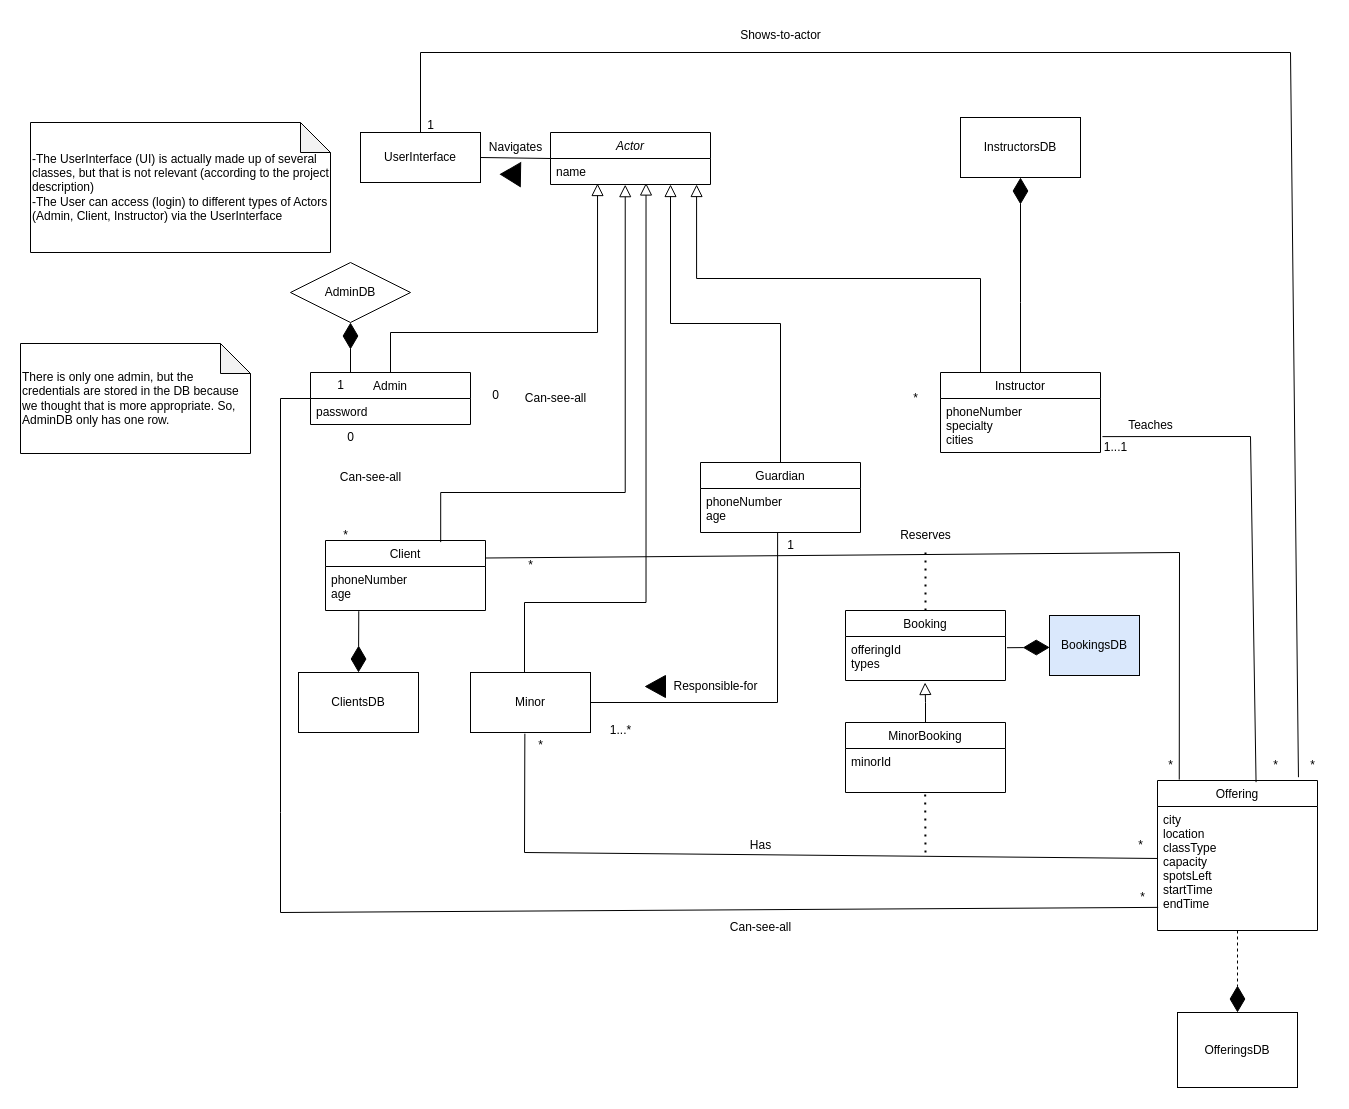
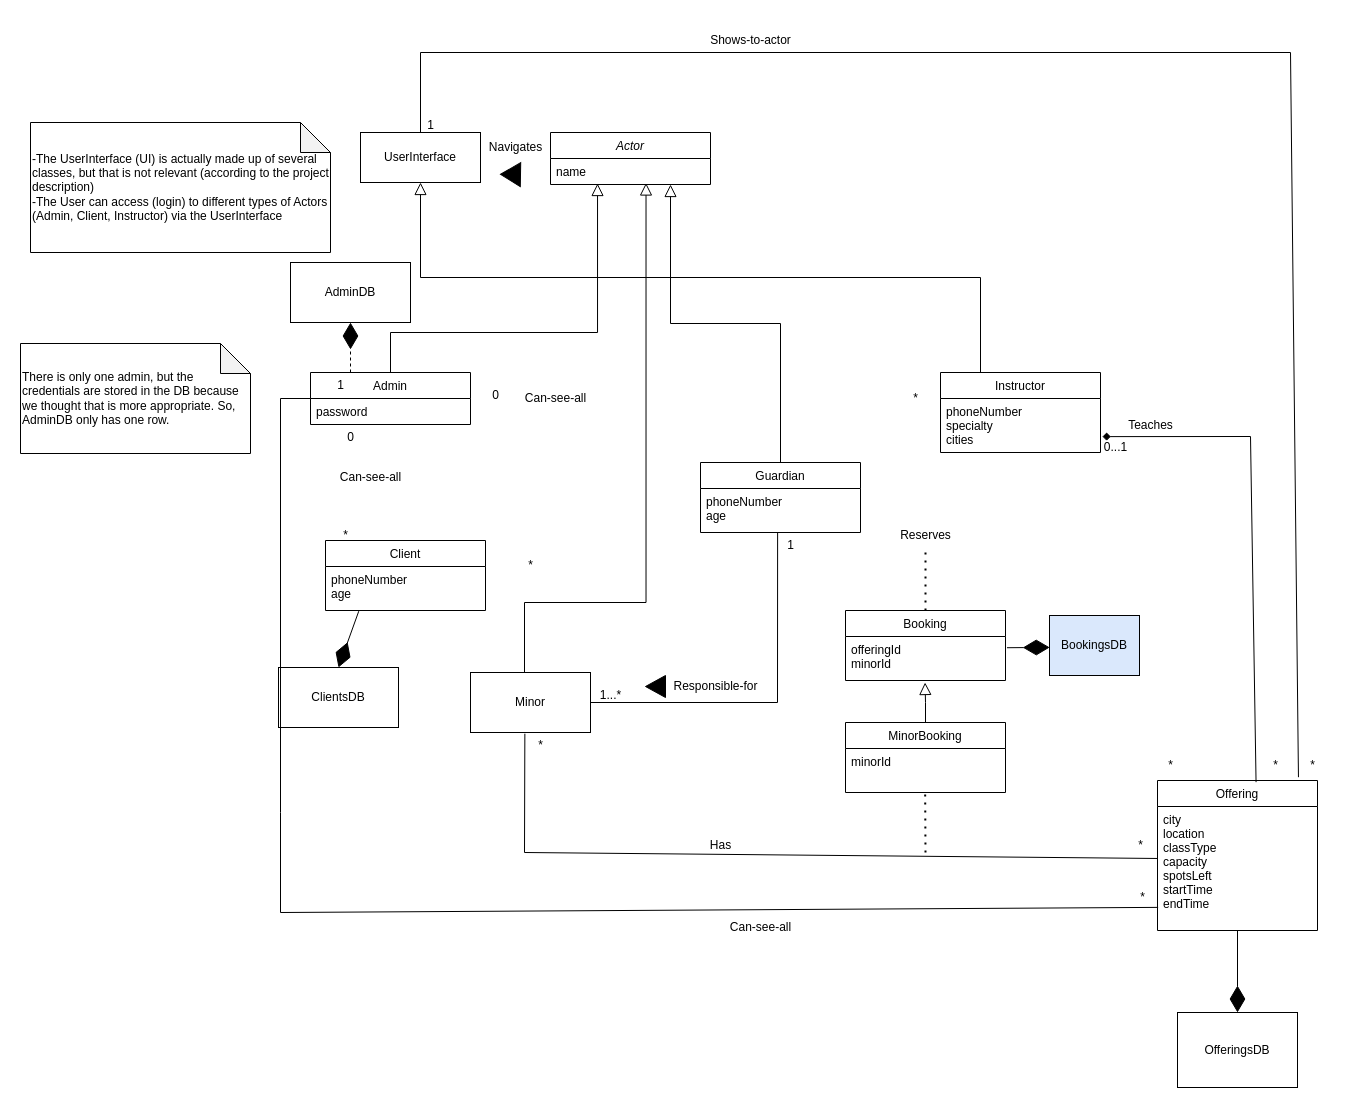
(781, 36) -> (751, 41)
(1021, 148) -> none
(515, 158) -> none
(799, 279) -> (662, 278)
(1021, 288) -> none
(351, 293) -> (351, 293)
(351, 360) -> (351, 360)
(1107, 437) -> (1111, 437)
(1116, 448) -> (1116, 448)
(625, 461) -> none
(946, 554) -> none
(883, 650) -> (883, 650)
(359, 703) -> (339, 698)
(621, 731) -> (611, 696)
(761, 846) -> (721, 846)
(1238, 959) -> (1238, 959)
